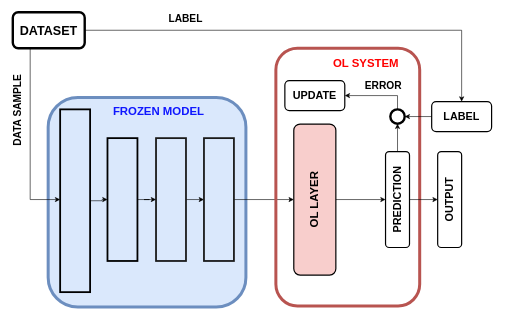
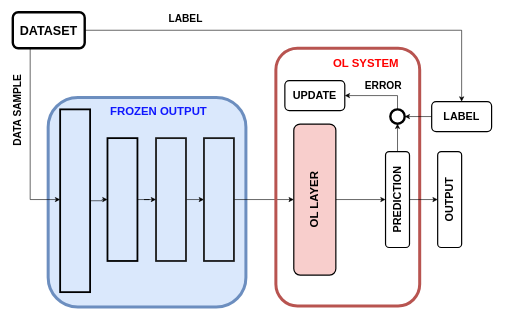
(158, 112) -> (158, 112)
